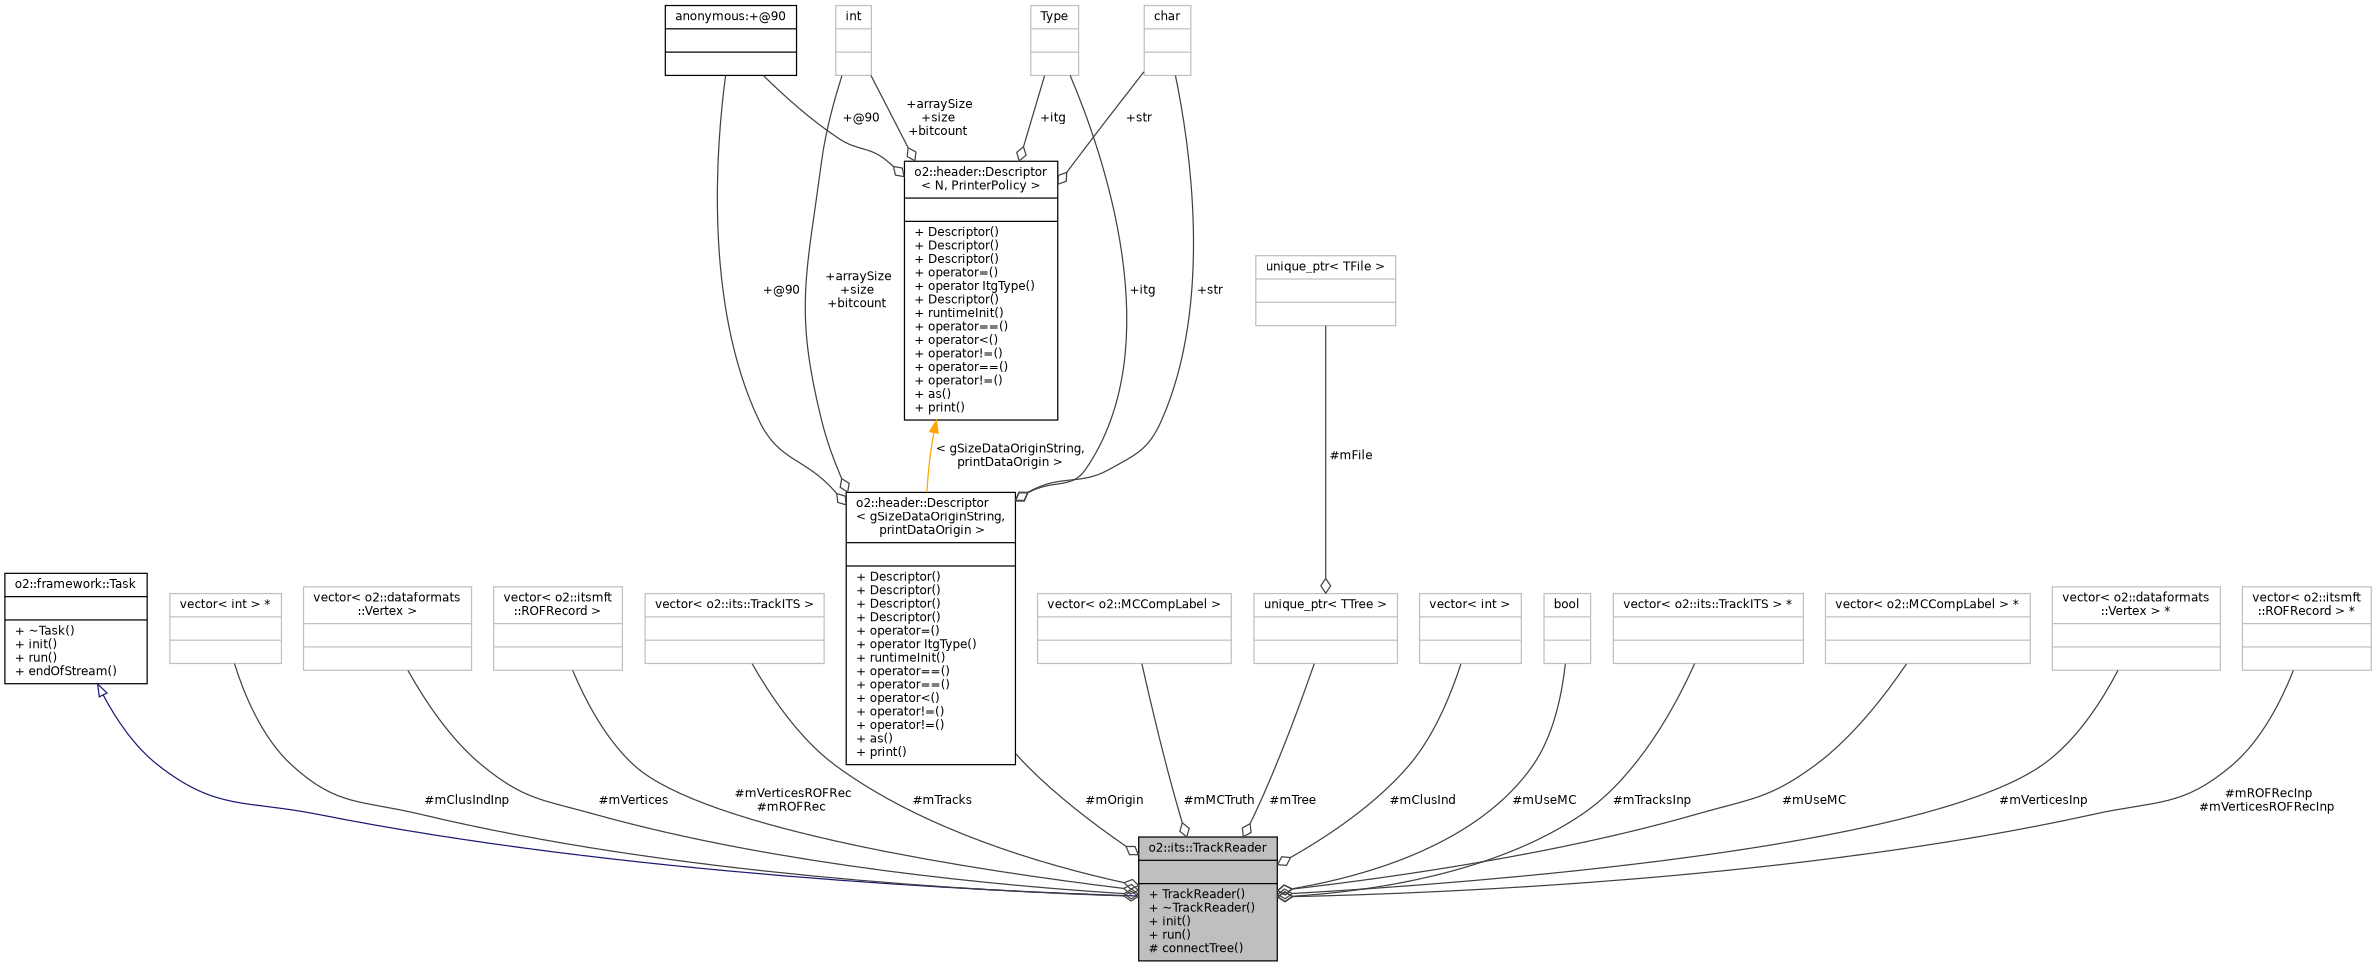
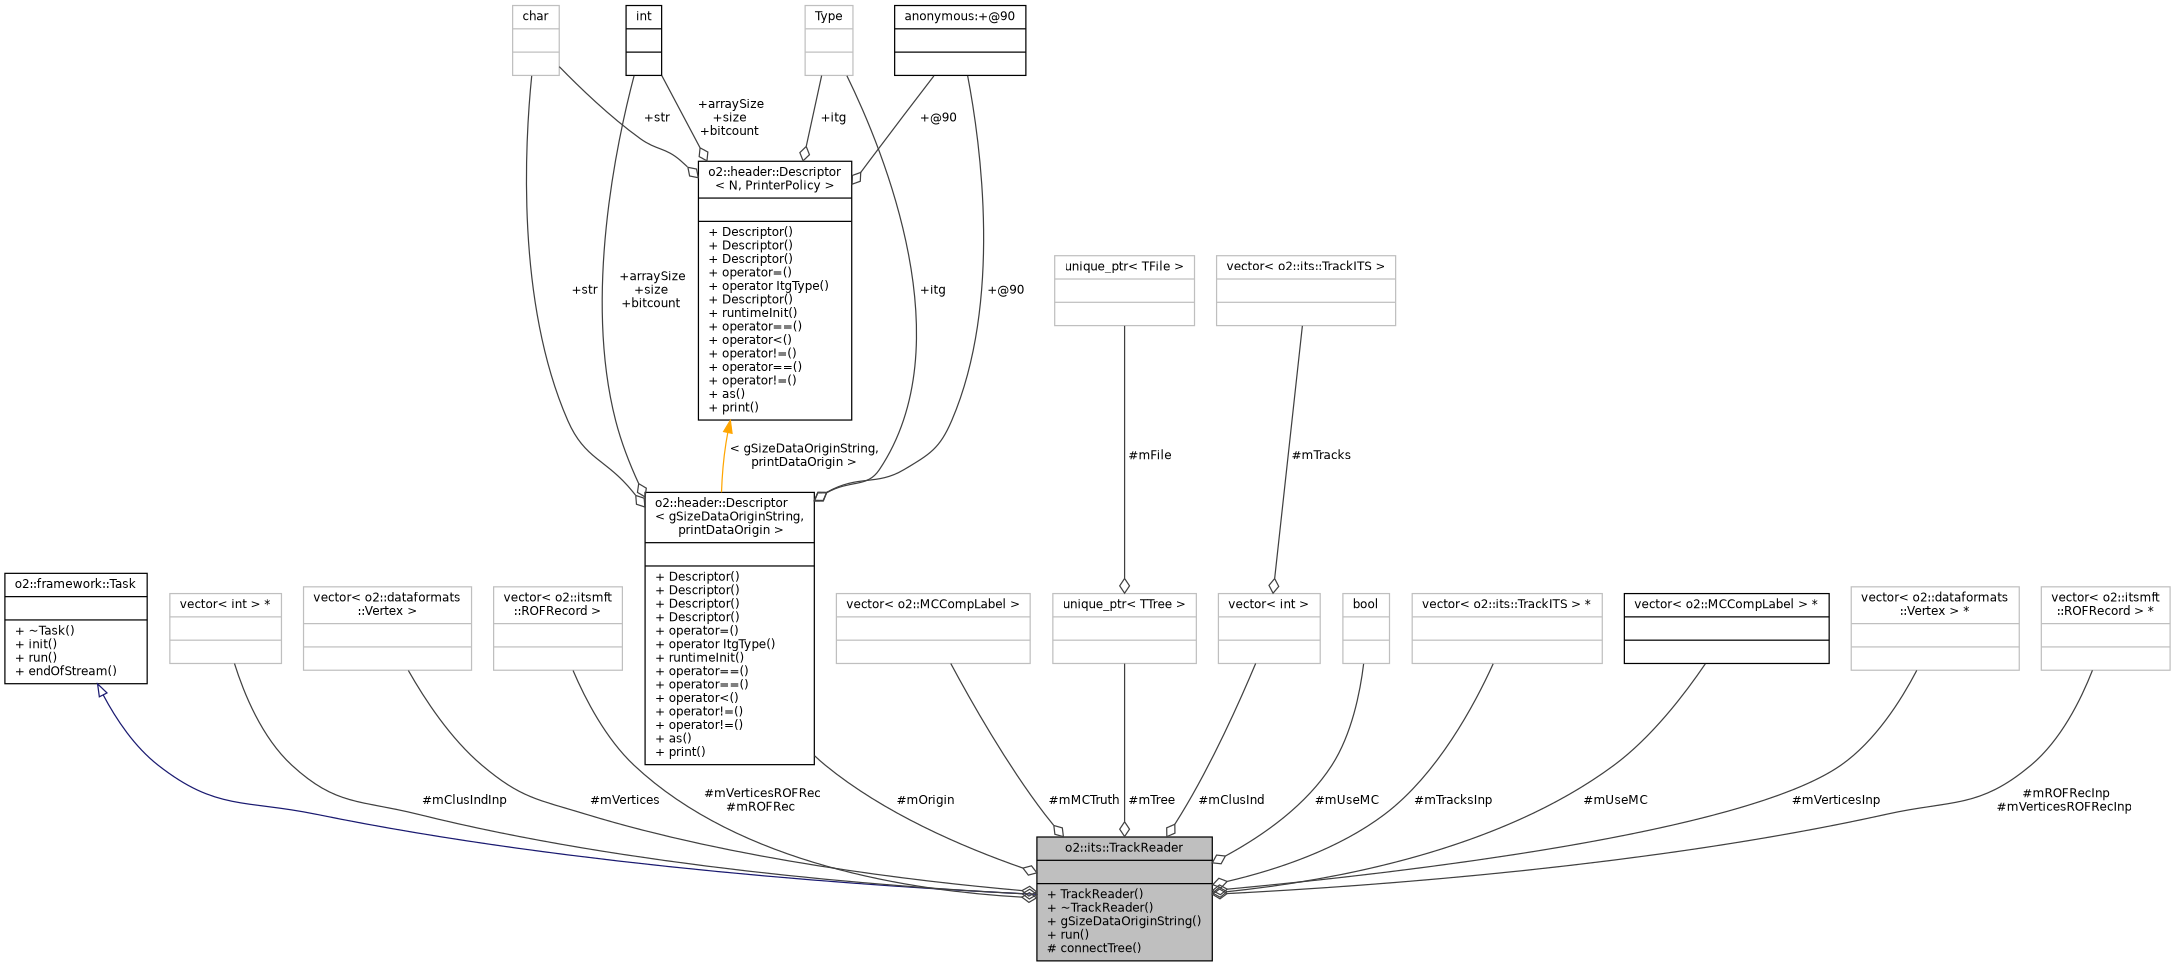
(854, 40) -> (644, 40)
(1928, 629) -> (1727, 629)
(913, 812) -> (1289, 452)
(1170, 922) -> (1125, 922)
